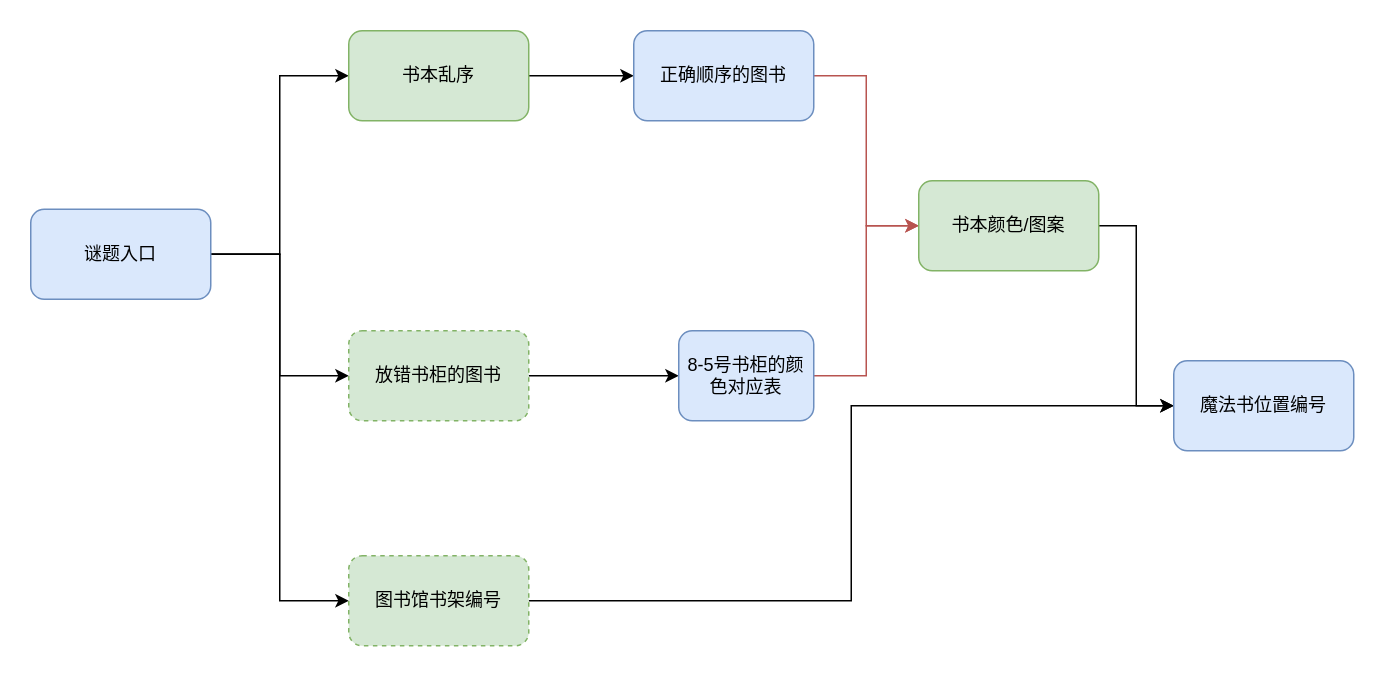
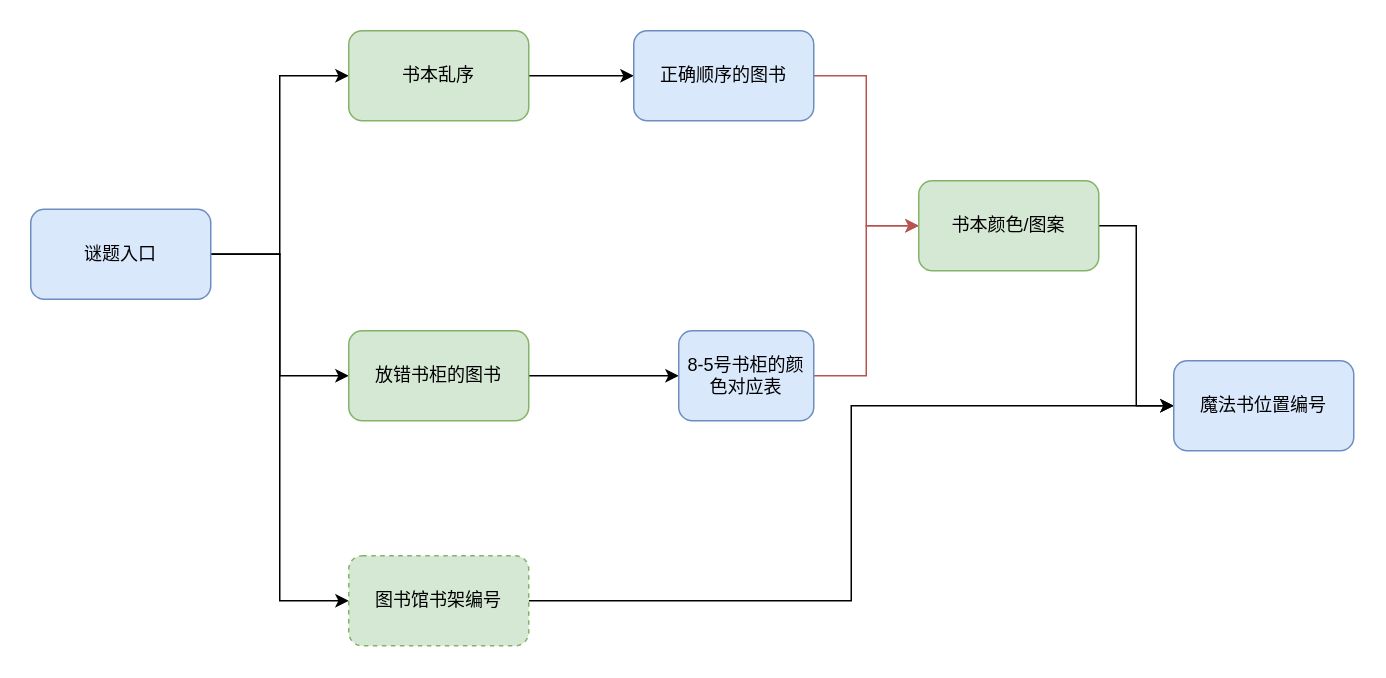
(439, 376) -> (439, 376)
